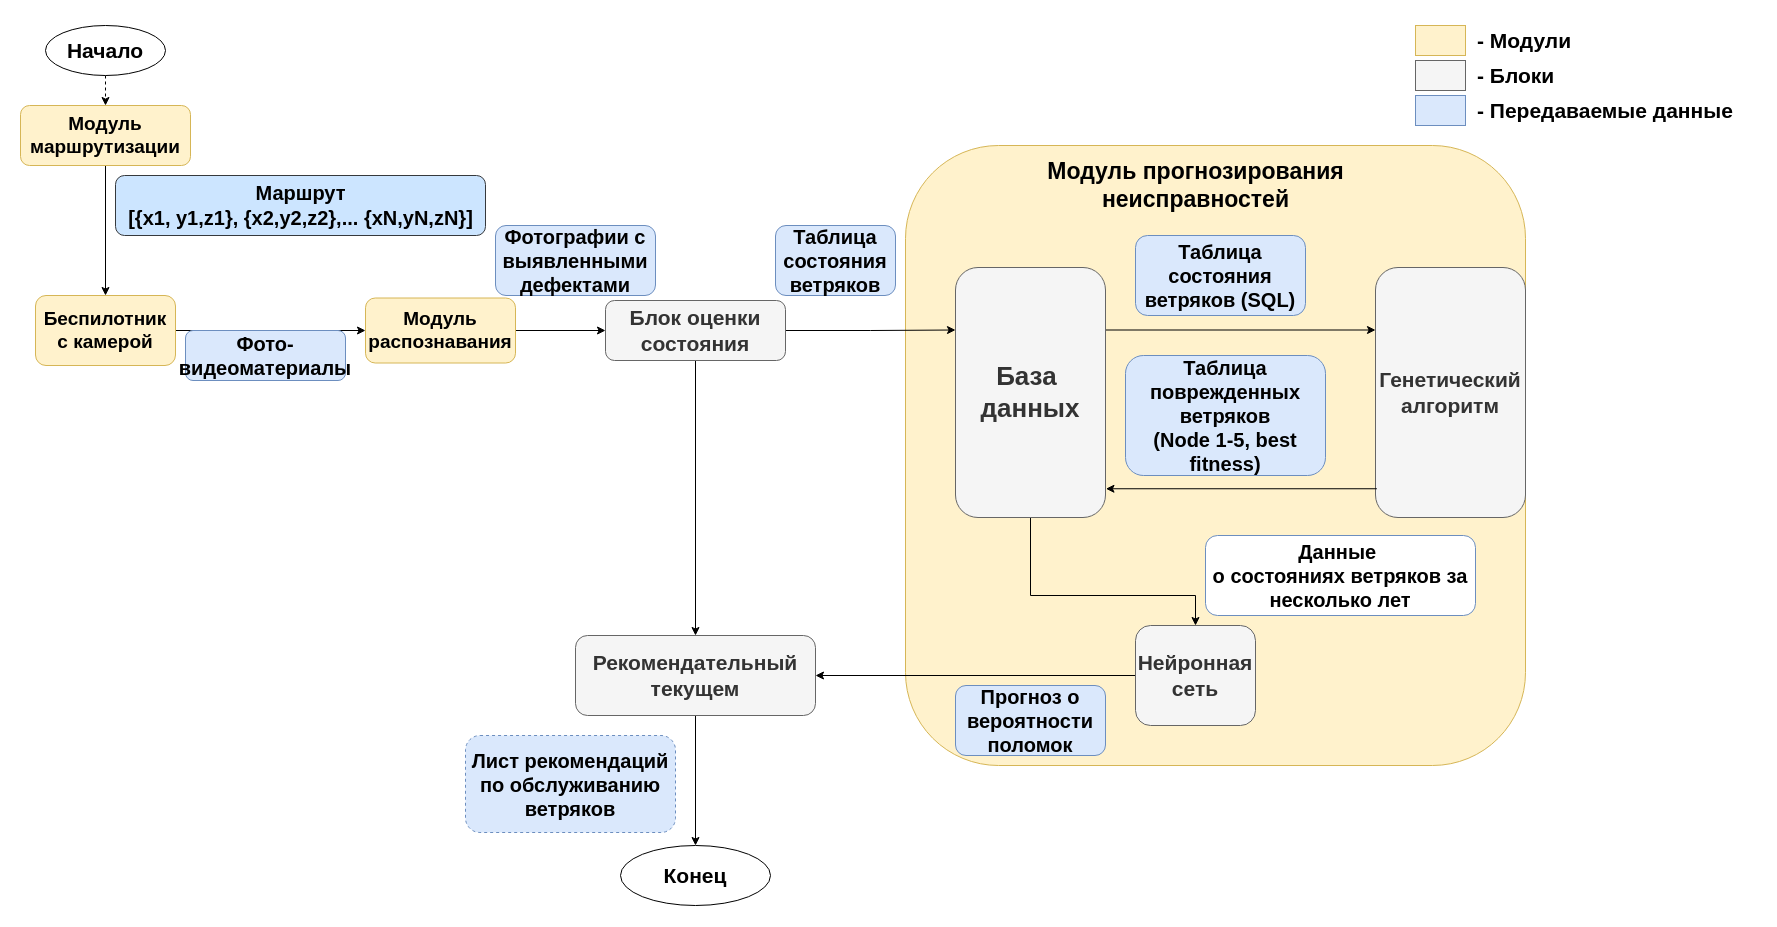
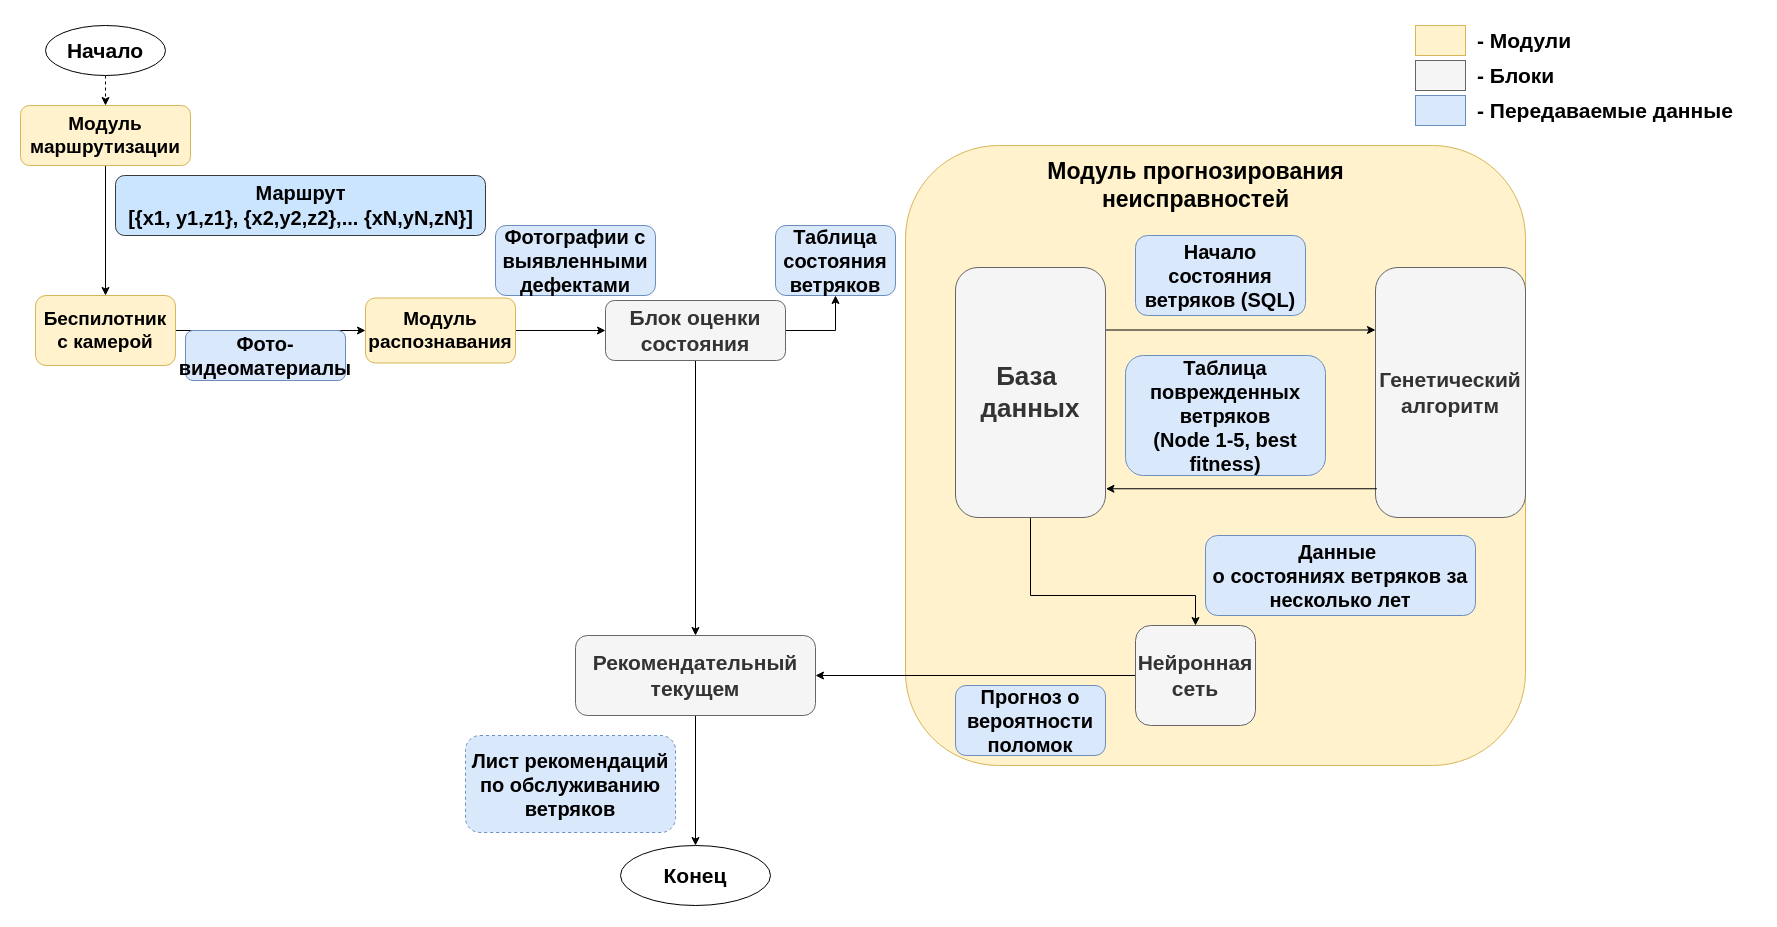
(1221, 276) -> (1221, 276)
(891, 330) -> (836, 317)
(1341, 576) -> (1341, 576)
